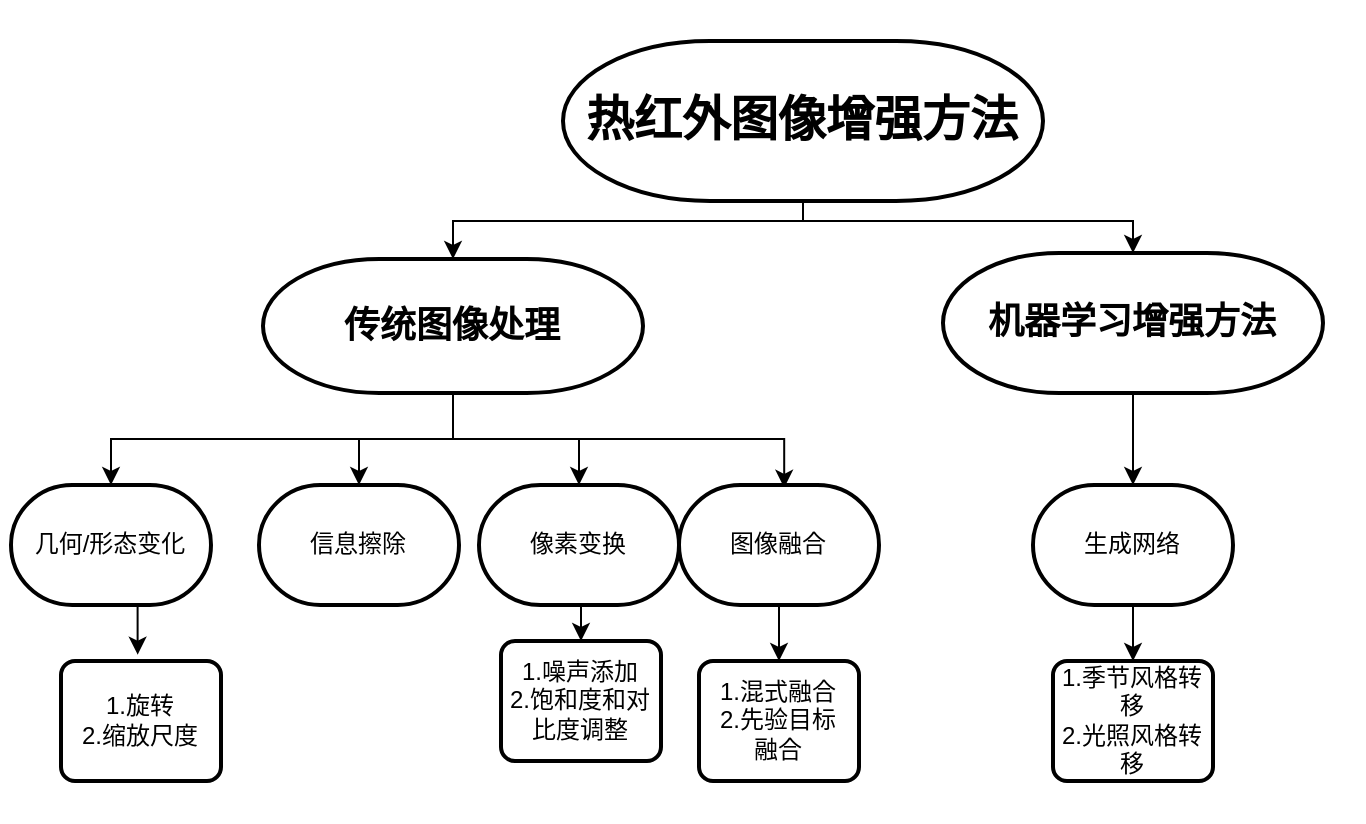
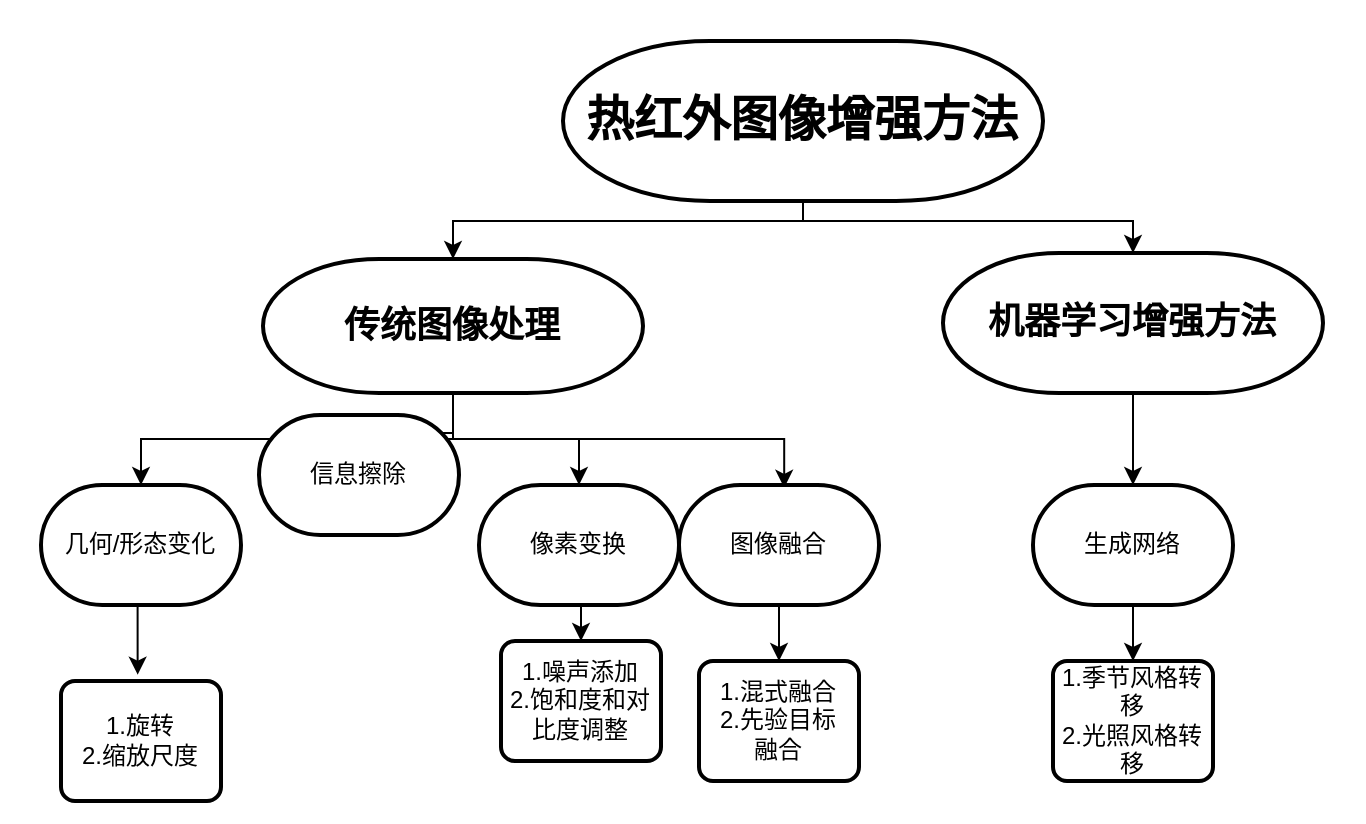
(111, 545) -> (141, 545)
(359, 545) -> (359, 475)
(141, 721) -> (141, 741)
